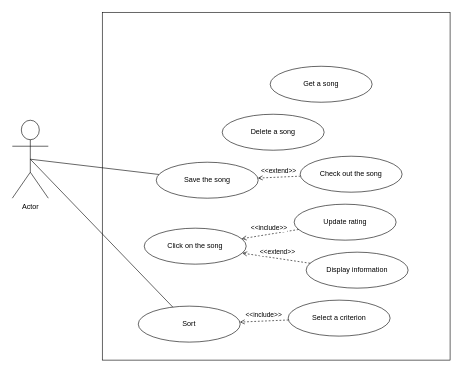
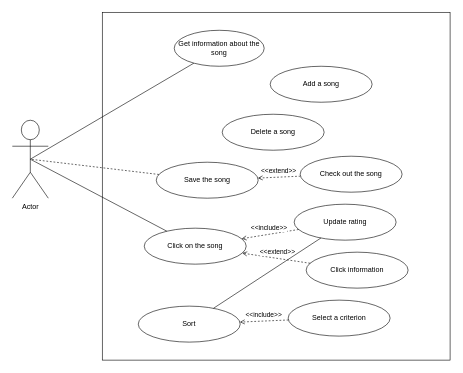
none -> (219, 48)
(321, 84) -> (321, 84)
none -> (122, 105)
(97, 167) -> (97, 167)
none -> (103, 198)
(103, 235) -> (267, 273)
(357, 270) -> (357, 270)
